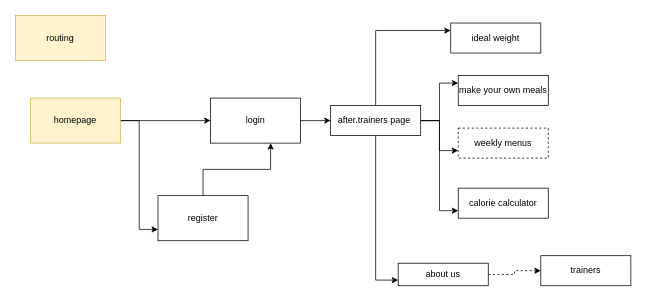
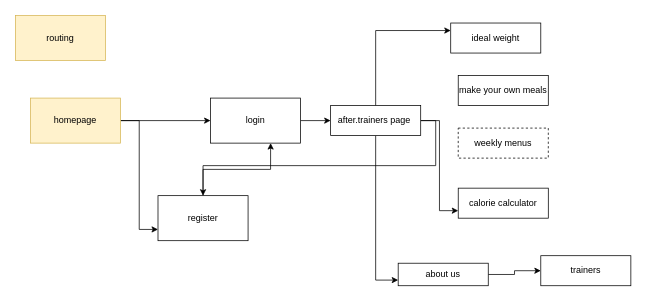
(439, 100) -> (340, 165)
(447, 150) -> none
(513, 274) -> (513, 274)
